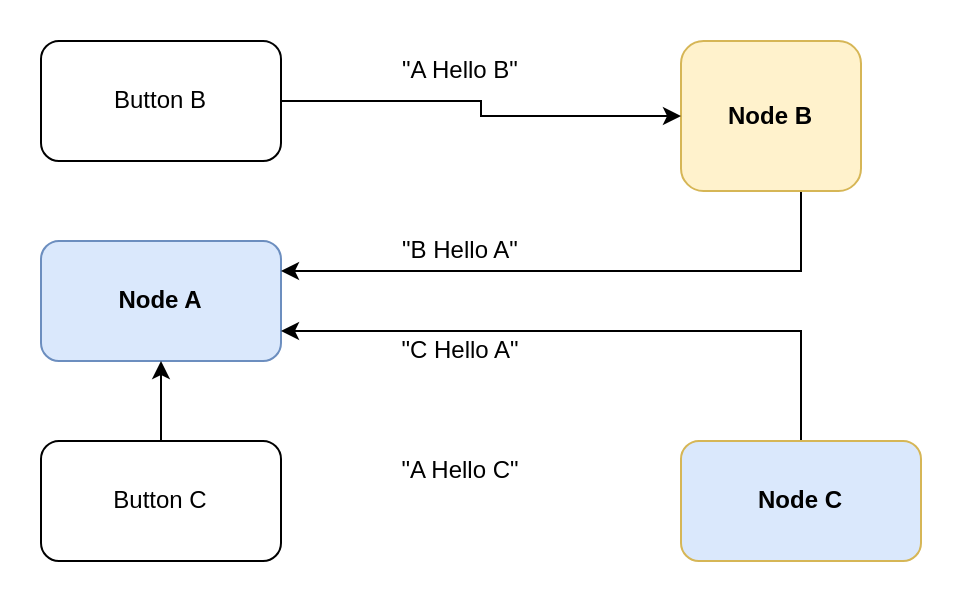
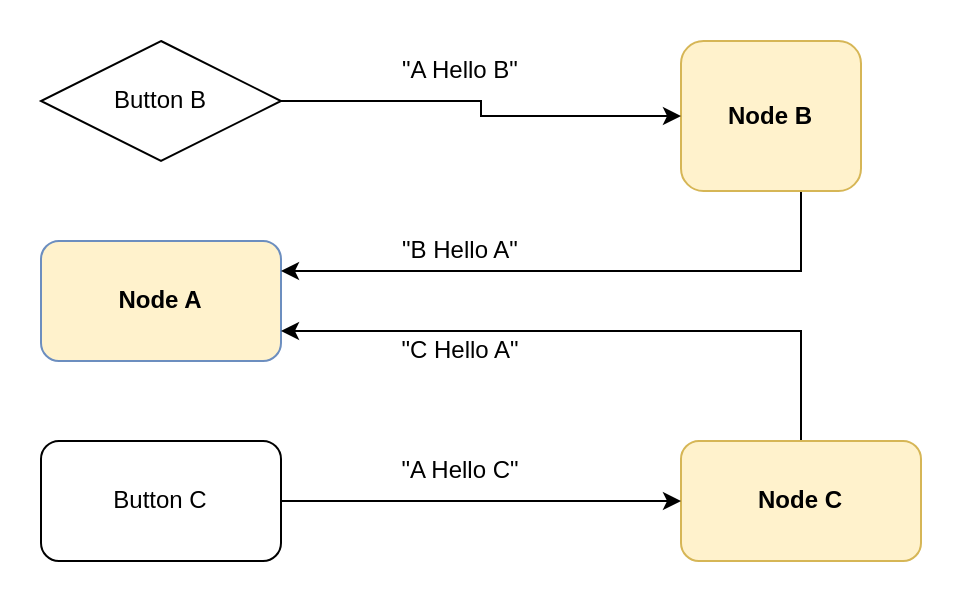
(161, 101) -> (161, 101)
(161, 301) -> (161, 301)
(161, 408) -> (474, 501)
(801, 501) -> (801, 501)
